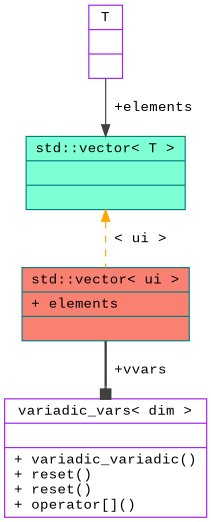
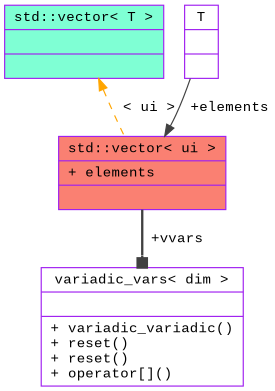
(106, 102) -> (181, 103)
(106, 173) -> (84, 42)
(106, 304) -> (142, 173)
